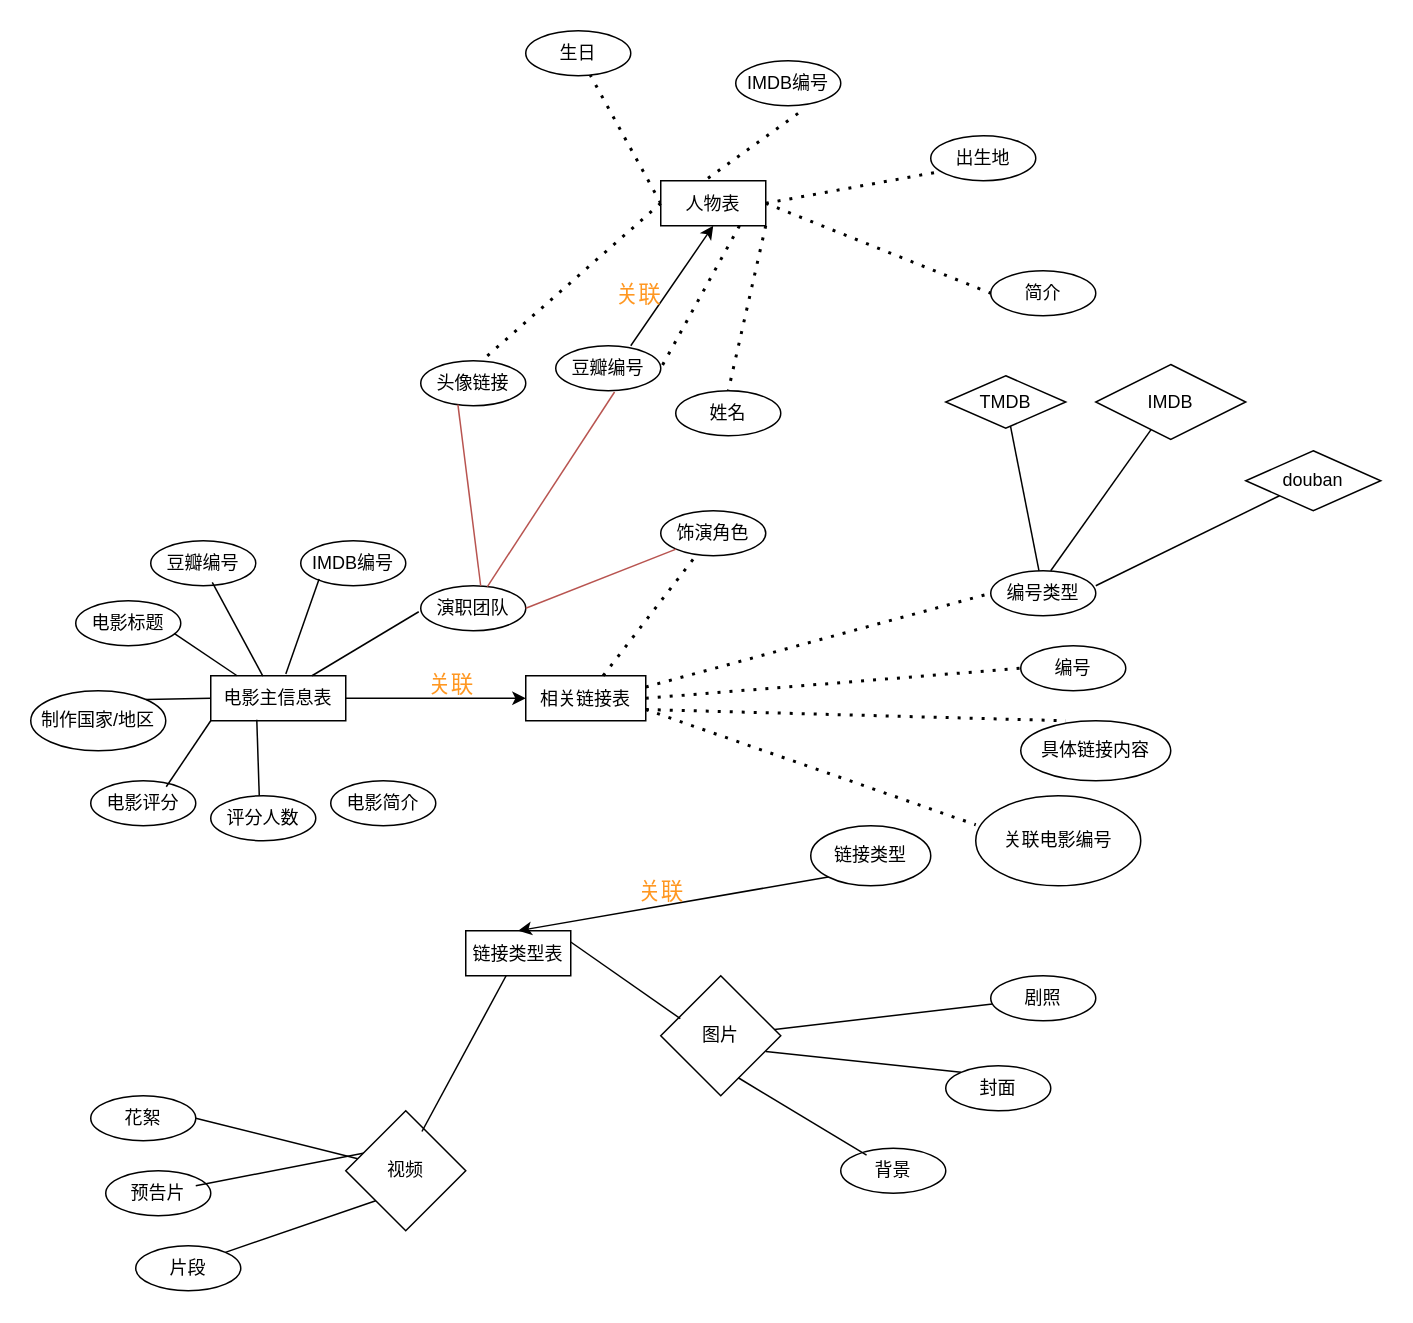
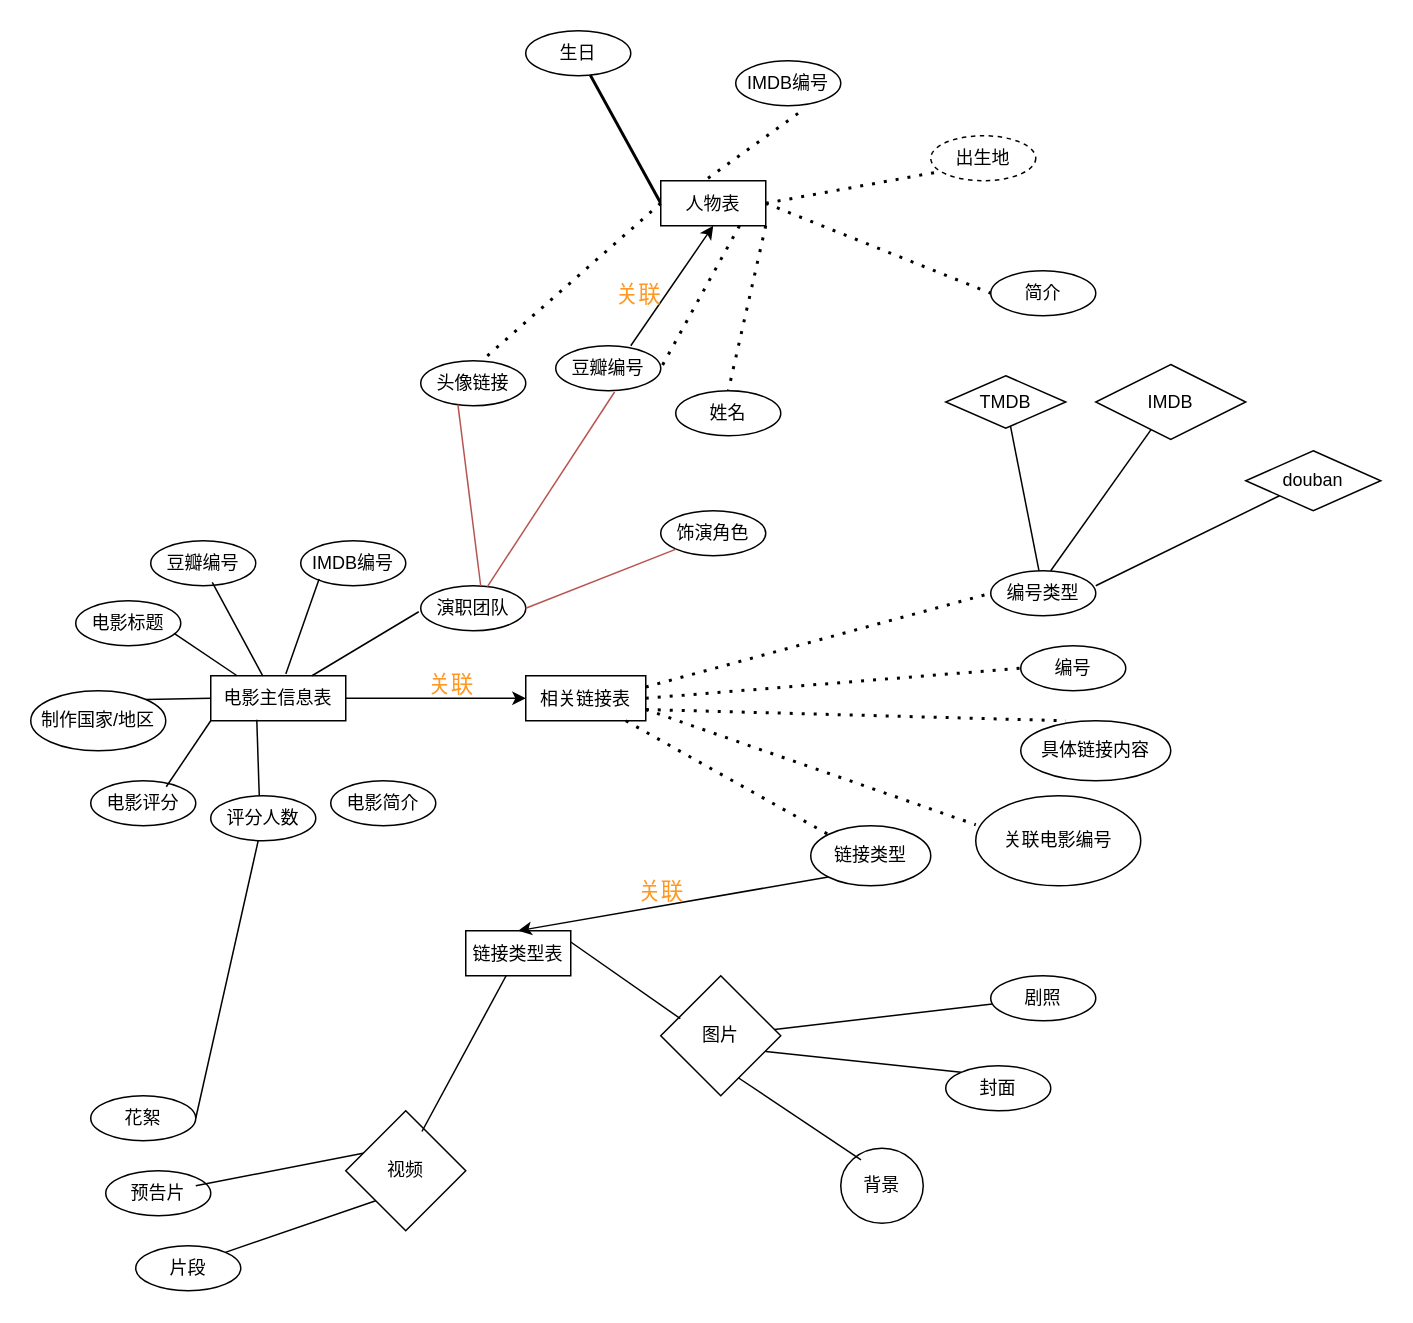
(625, 138) -> (625, 138)
(983, 158) -> (983, 158)
(648, 617) -> (728, 778)
(270, 1137) -> (227, 979)
(893, 1171) -> (882, 1186)
